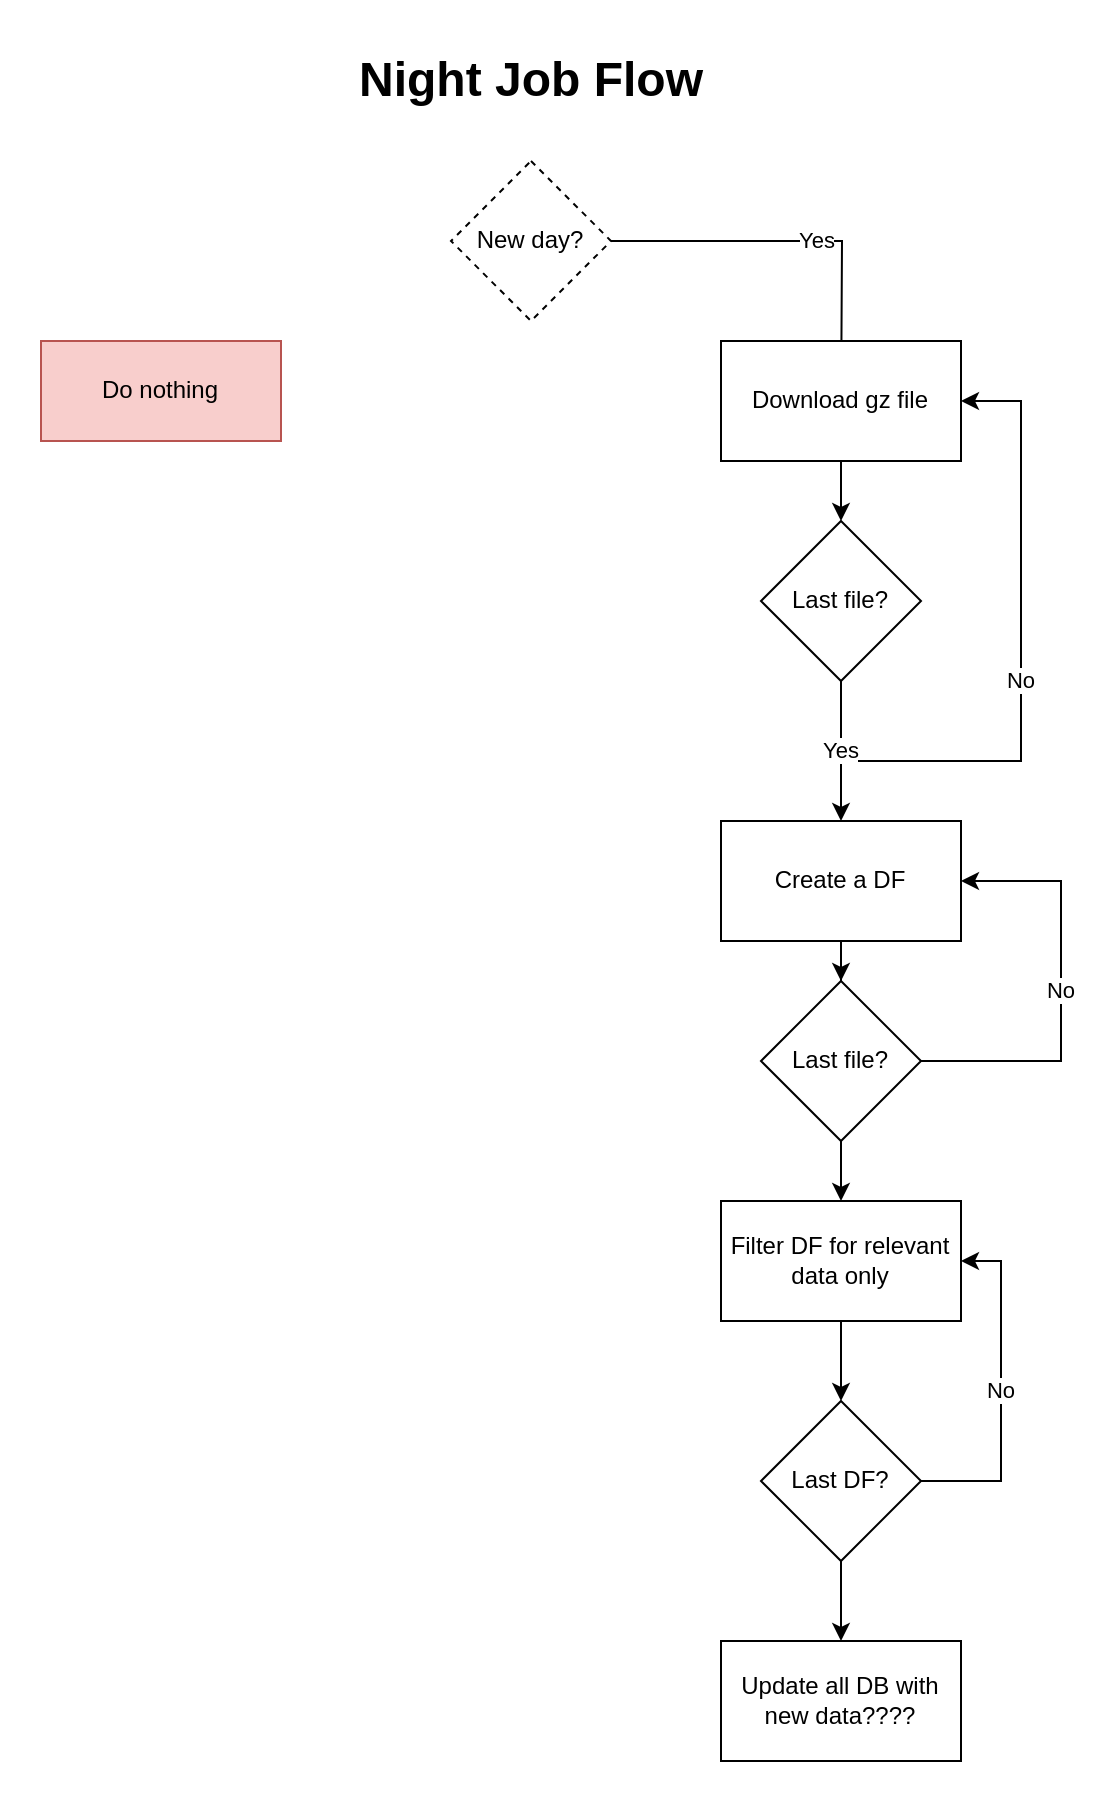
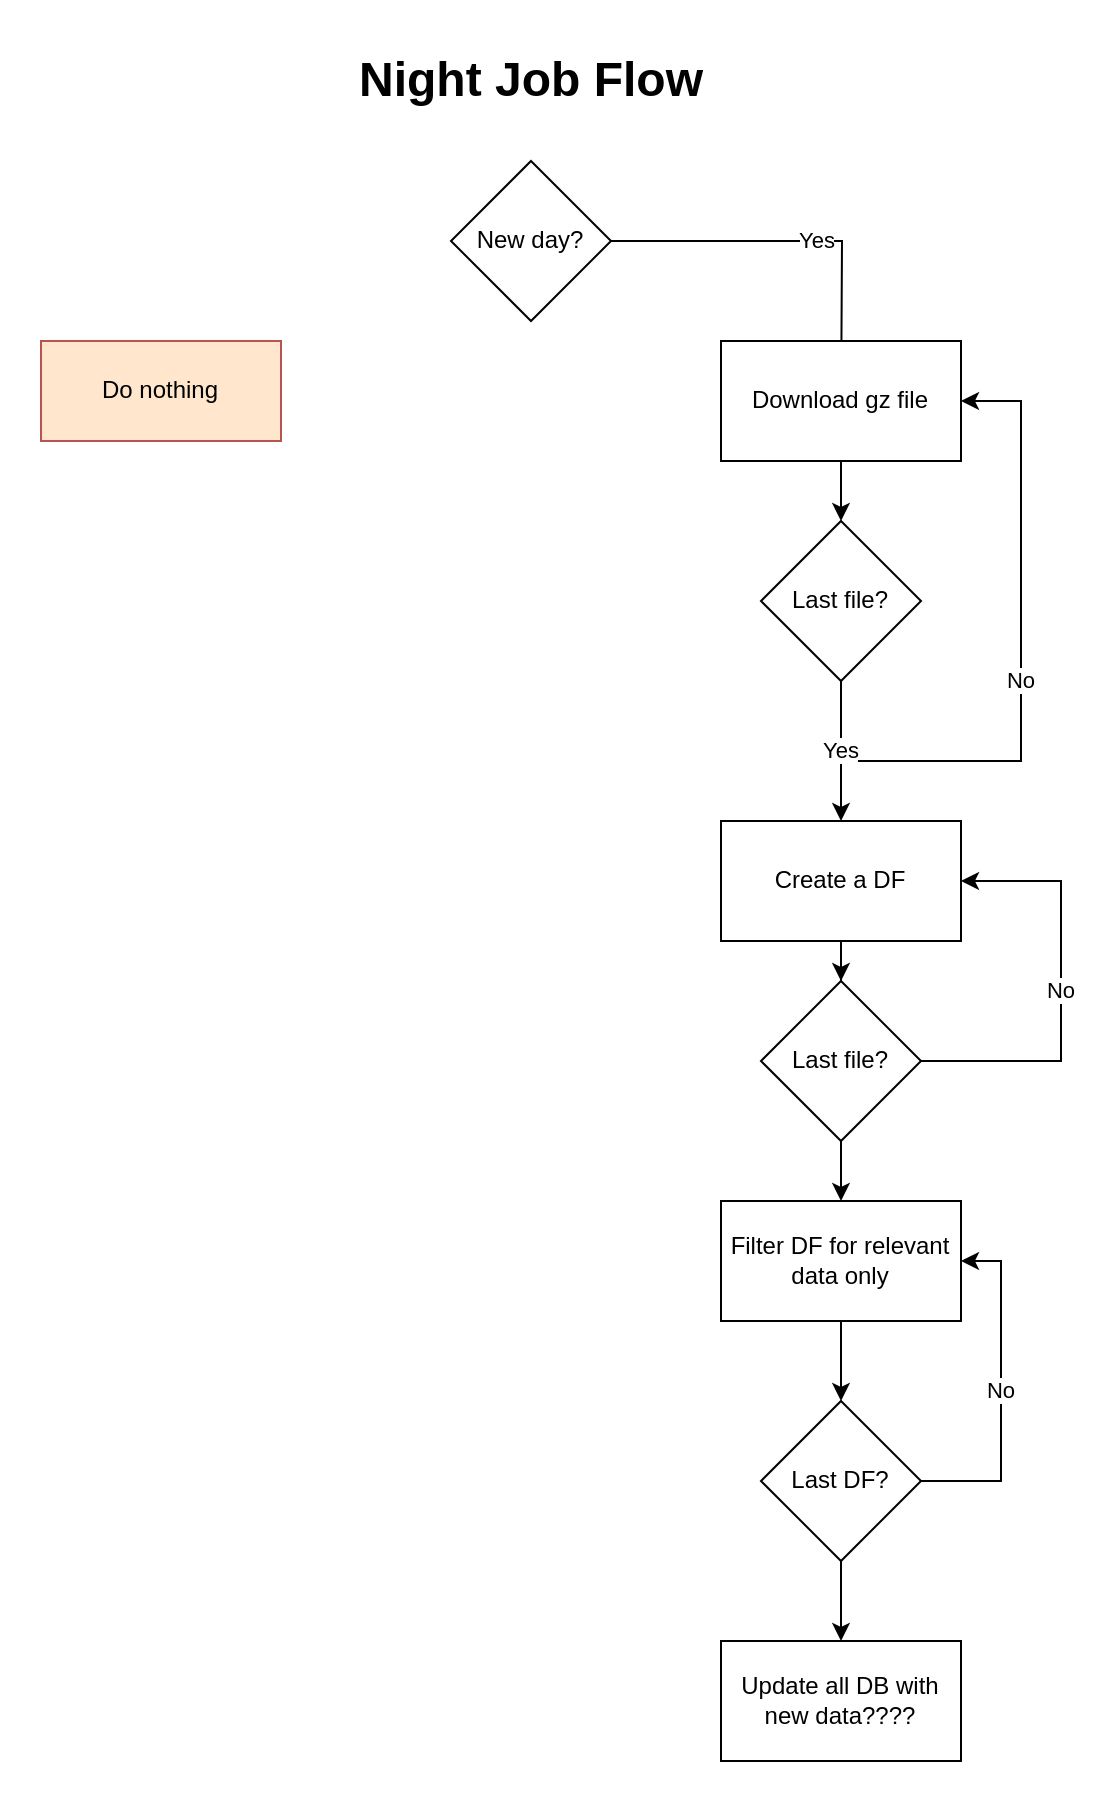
(531, 241) -> (531, 241)
(161, 391) -> (161, 391)
